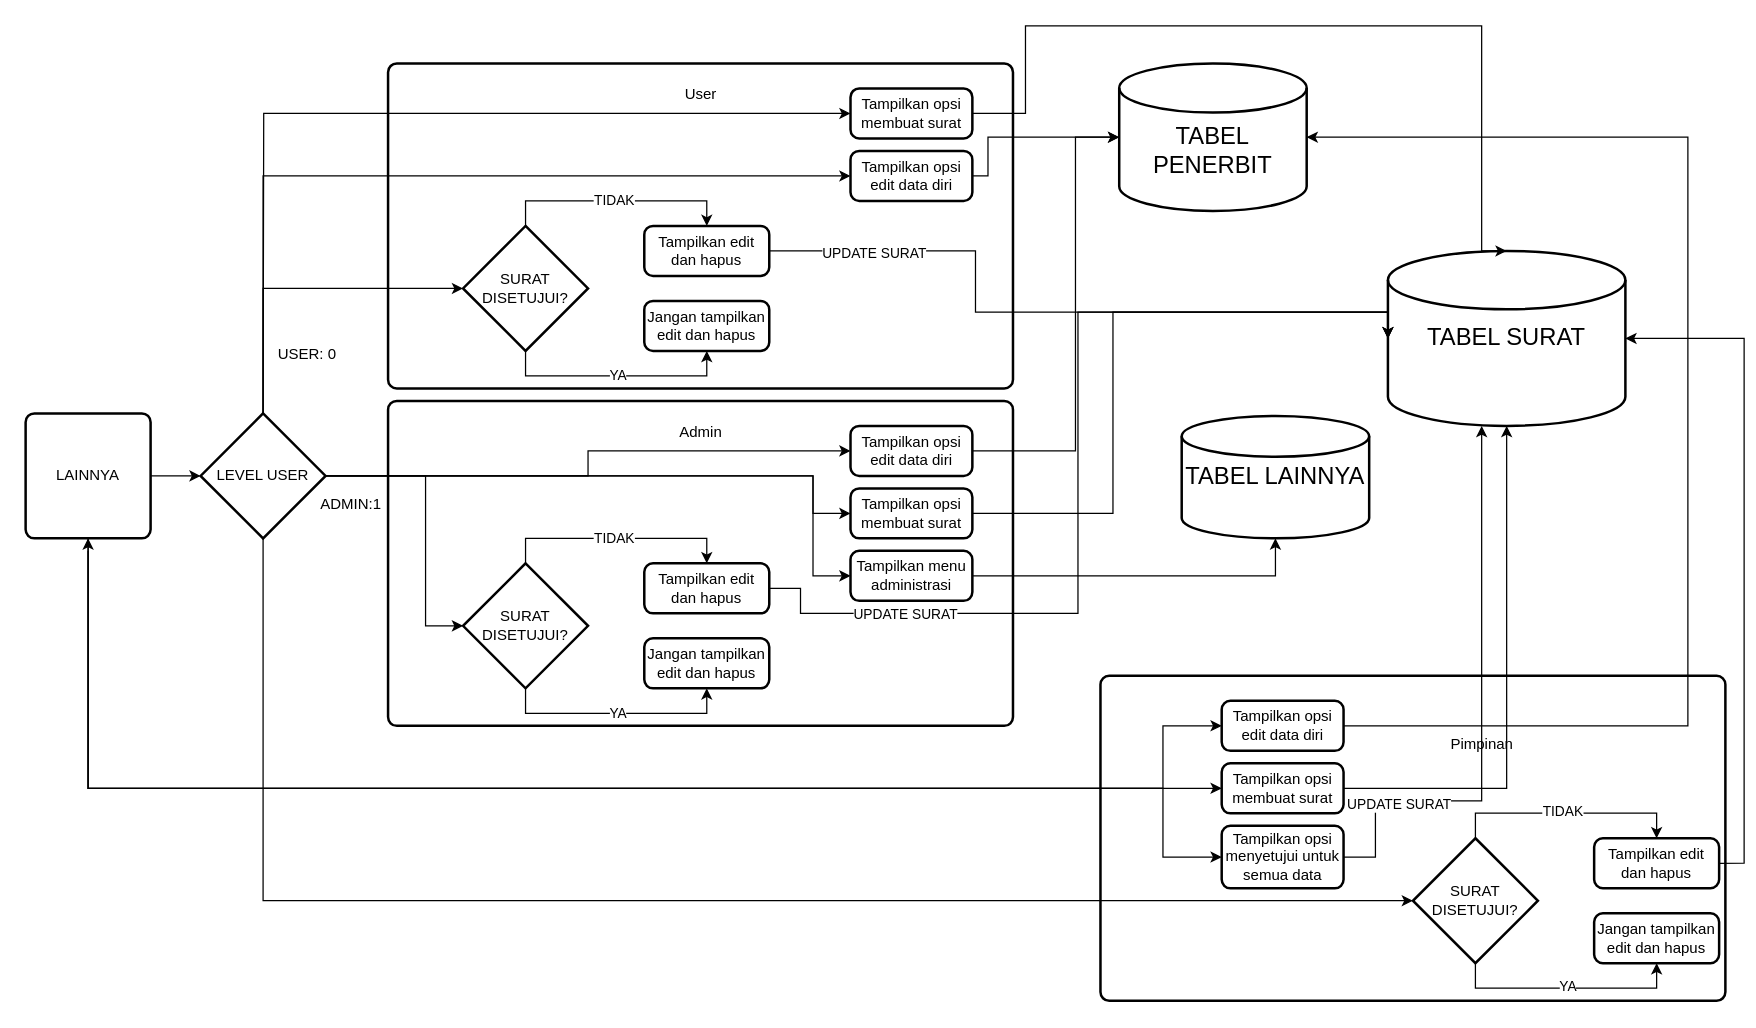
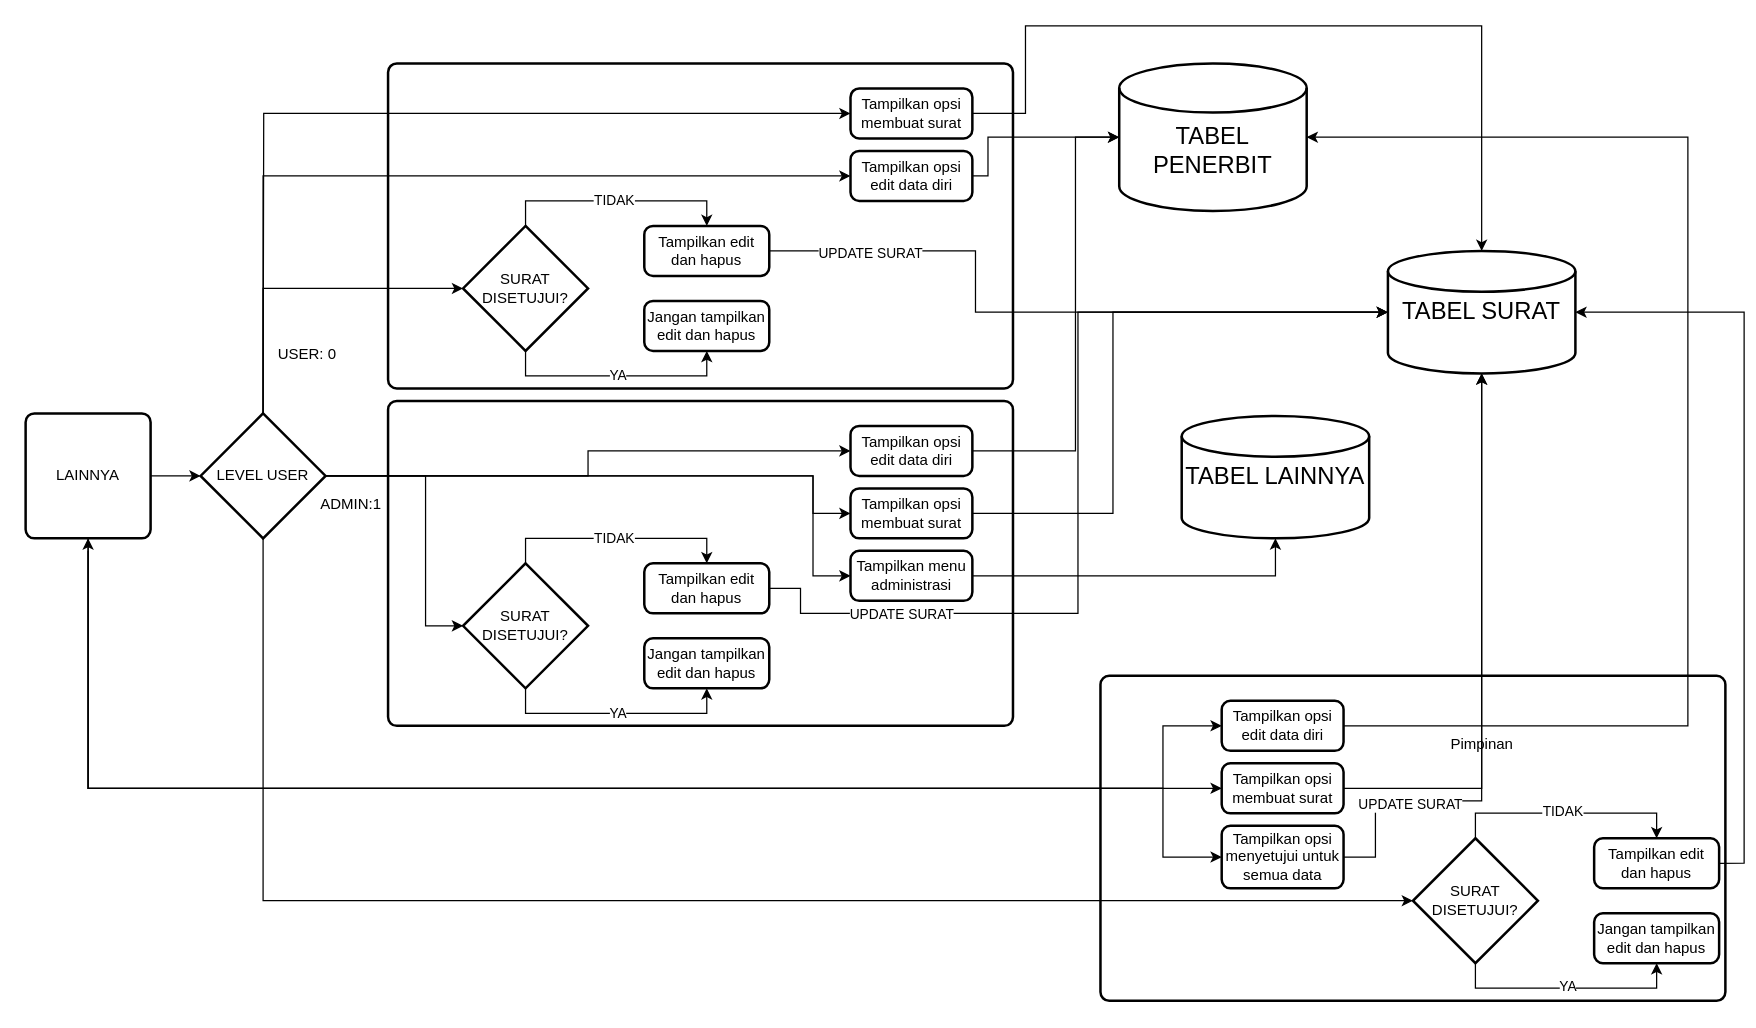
(701, 94) -> none
(1507, 338) -> (1482, 312)
(701, 432) -> none
